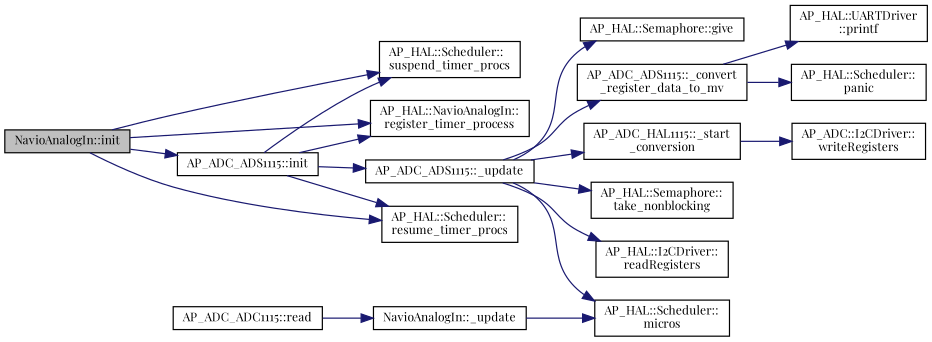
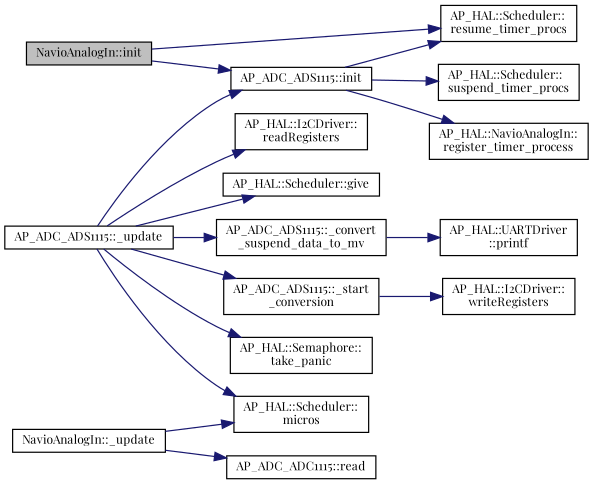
(662, 29) -> (301, 185)
(662, 82) -> (301, 238)
(859, 82) -> none
(239, 100) -> none
(244, 131) -> none
(662, 141) -> (301, 296)
(859, 141) -> (509, 296)
(336, 167) -> (156, 152)
(662, 200) -> (301, 355)
(342, 318) -> (190, 453)
